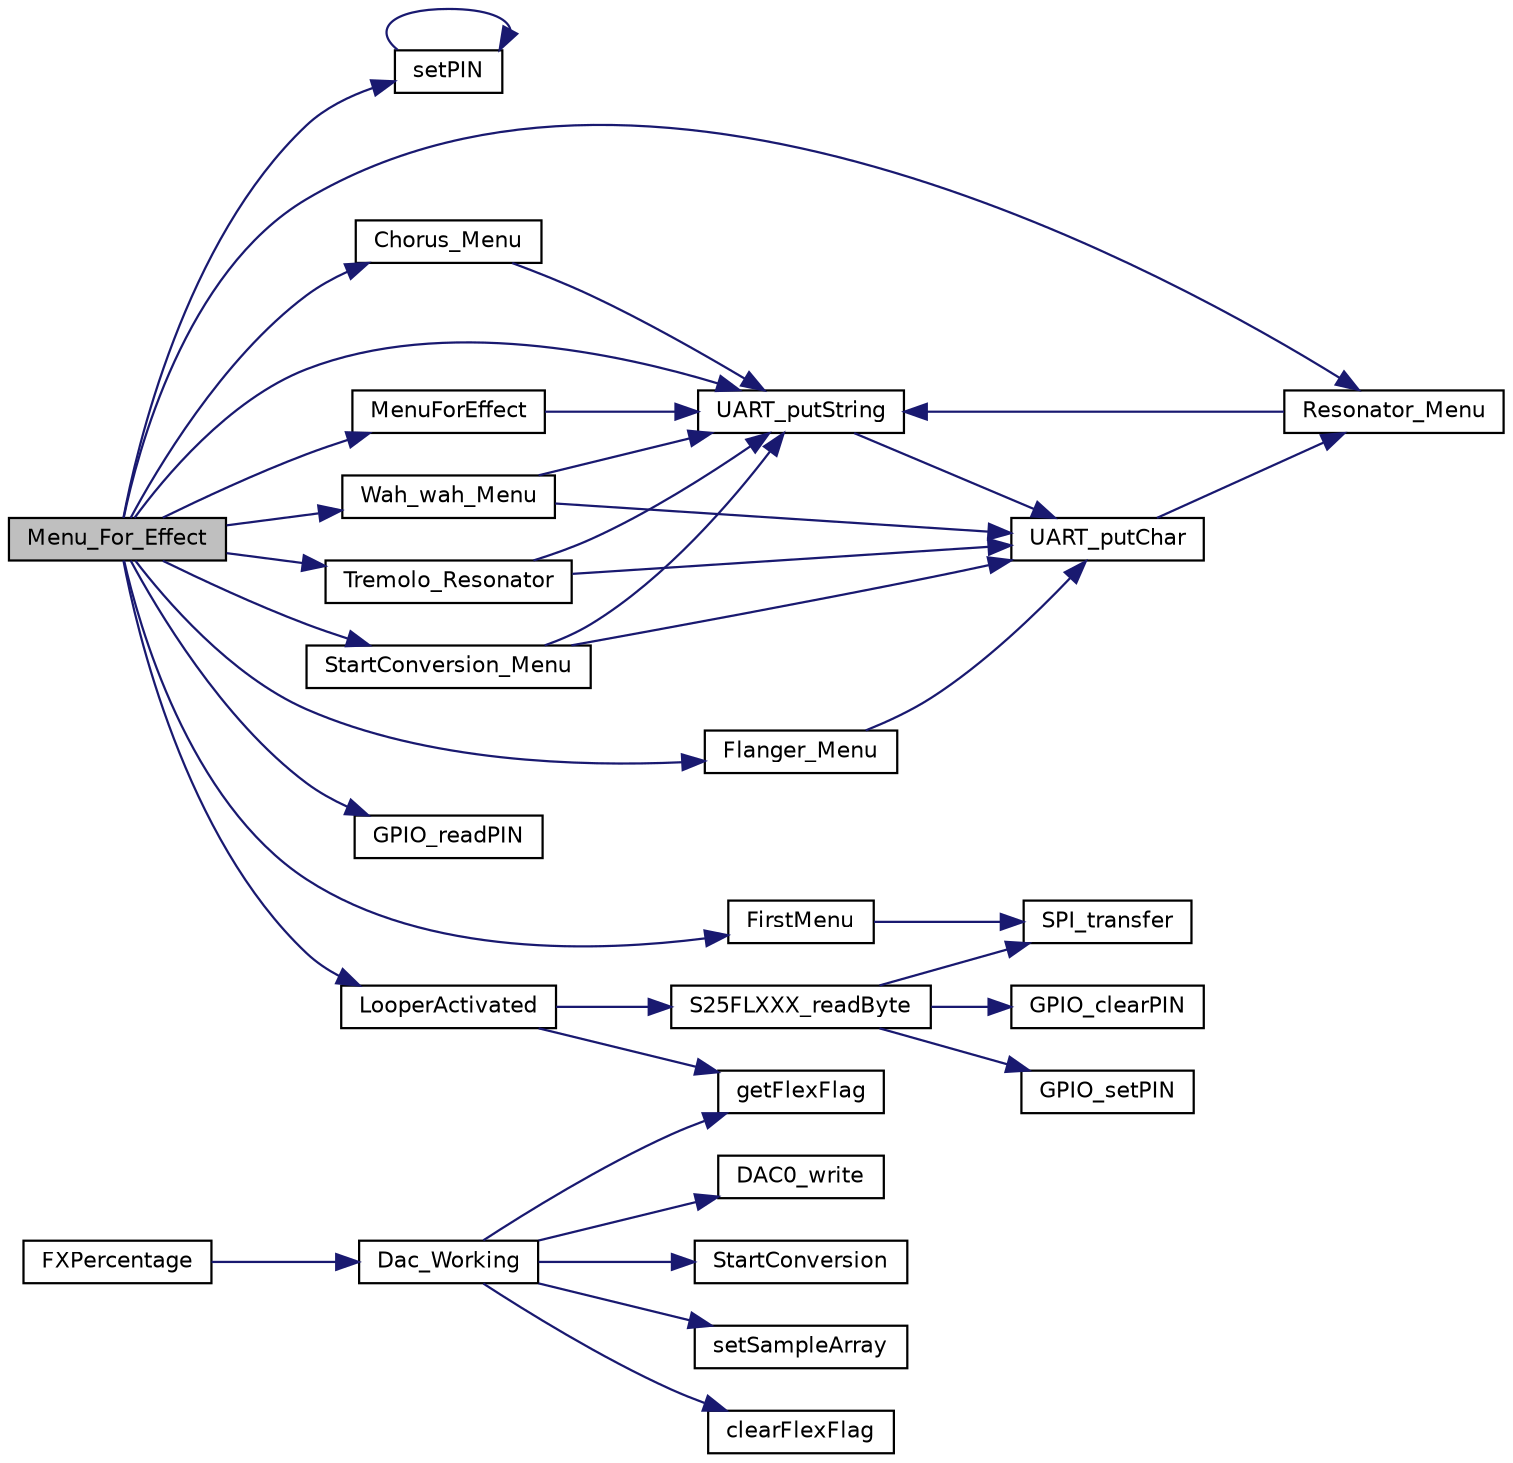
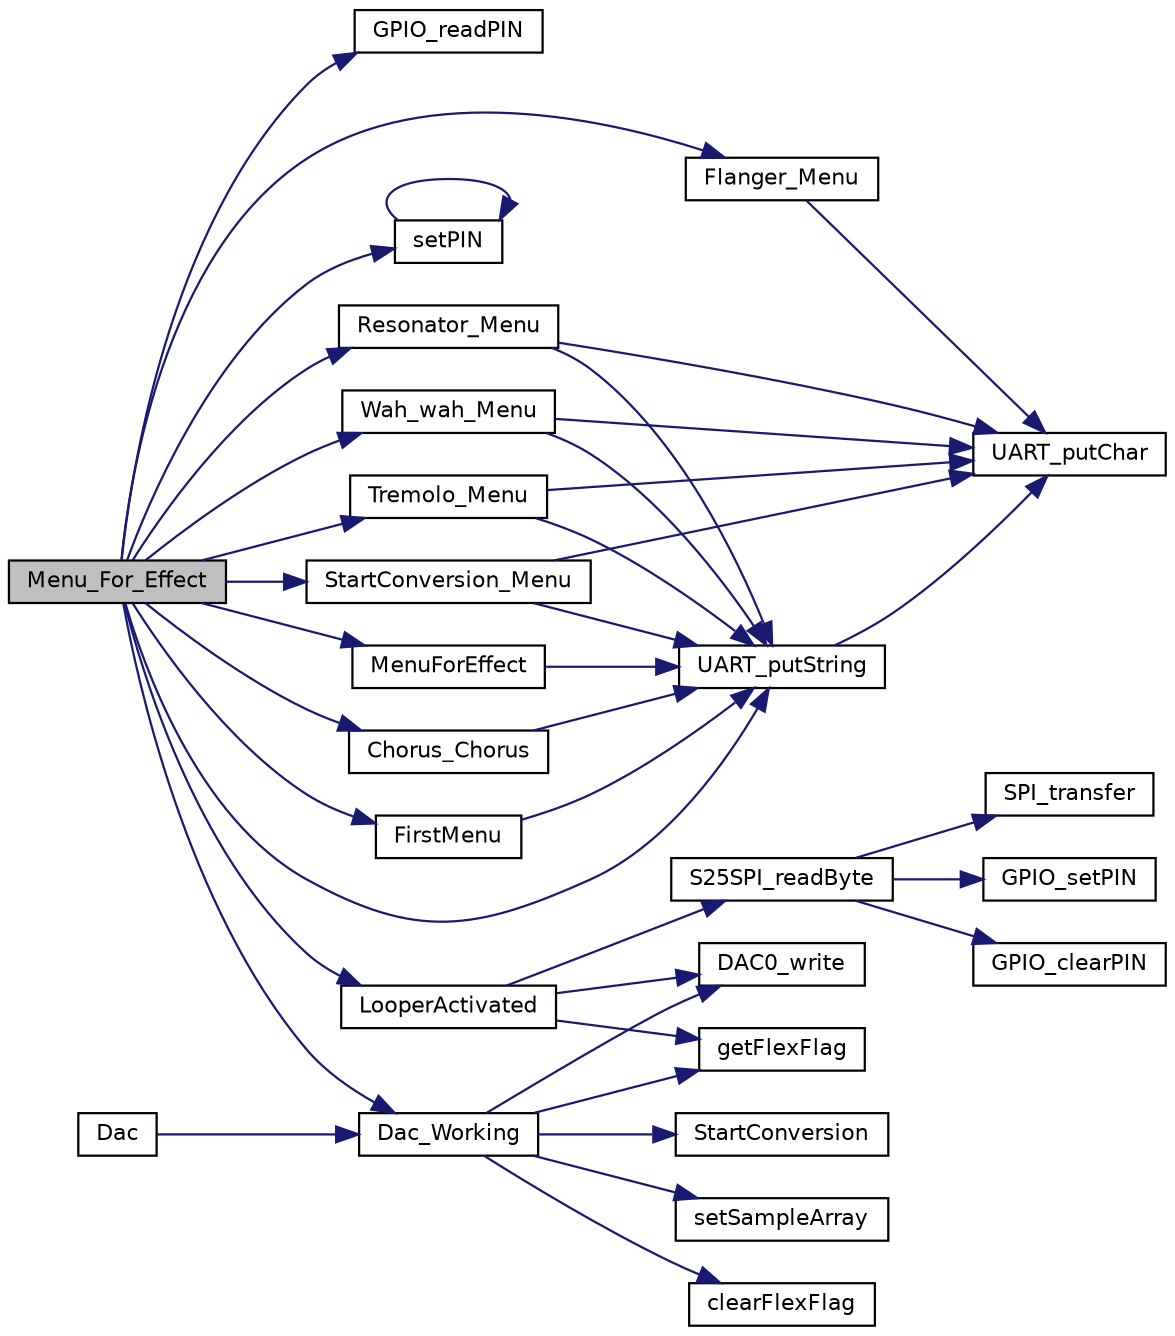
(449, 242) -> (449, 752)
(1240, 480) -> (768, 379)
(449, 582) -> (449, 497)
none -> (205, 878)
(937, 922) -> (634, 771)
none -> (616, 985)
(801, 1007) -> (782, 879)
(117, 1262) -> (117, 1134)
